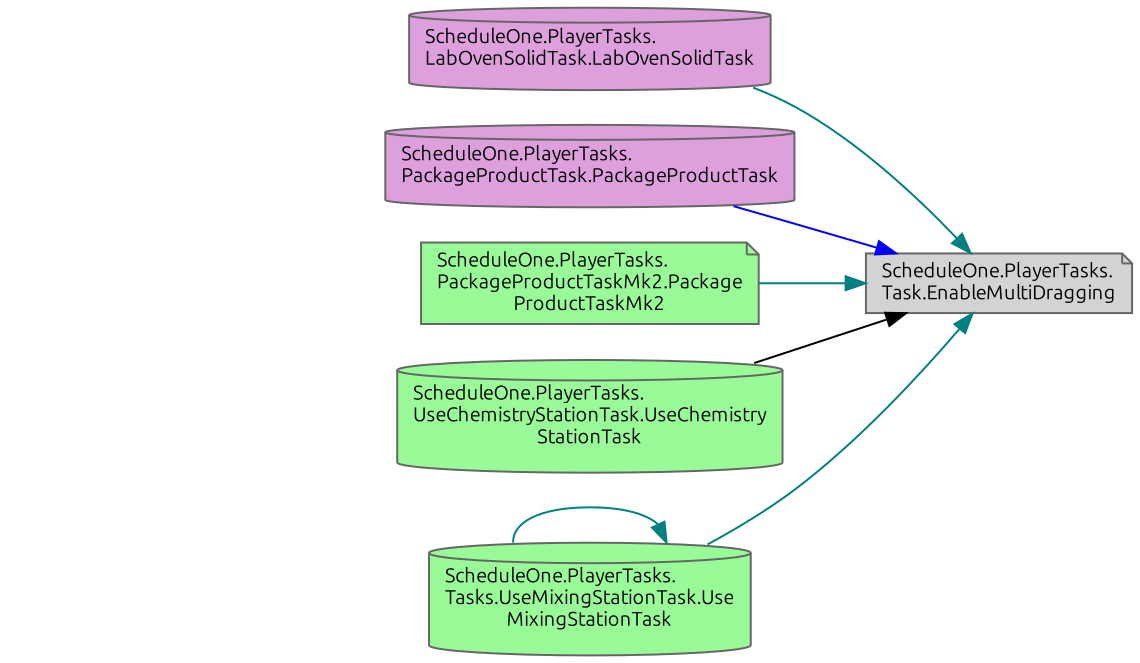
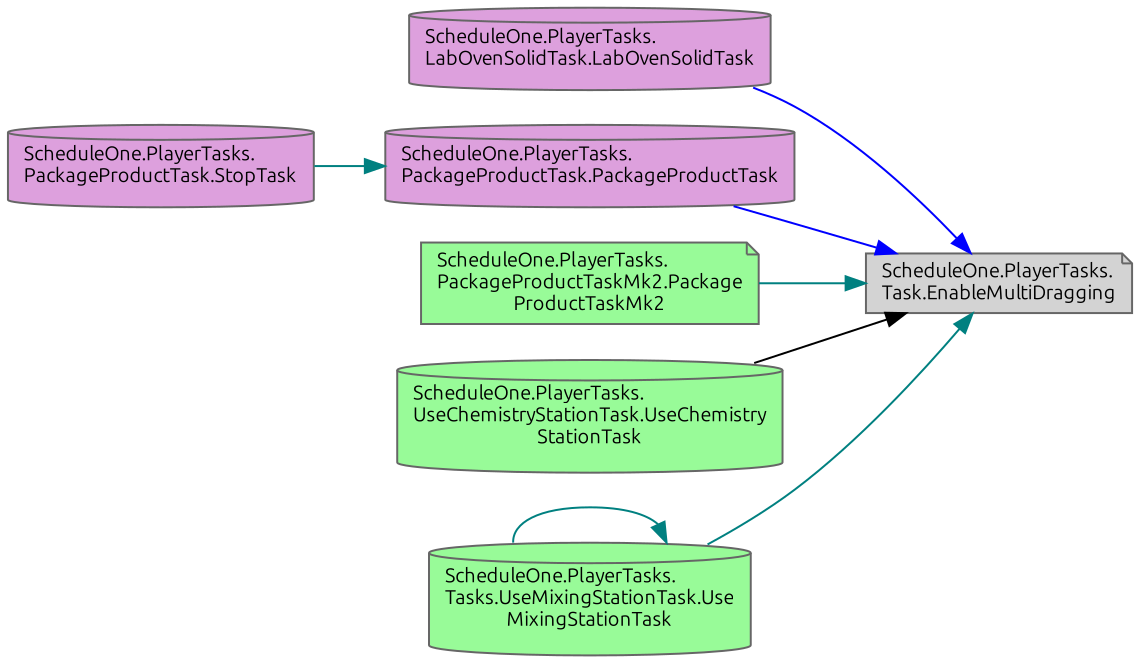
(863, 152) -> (863, 152)
none -> (161, 166)
